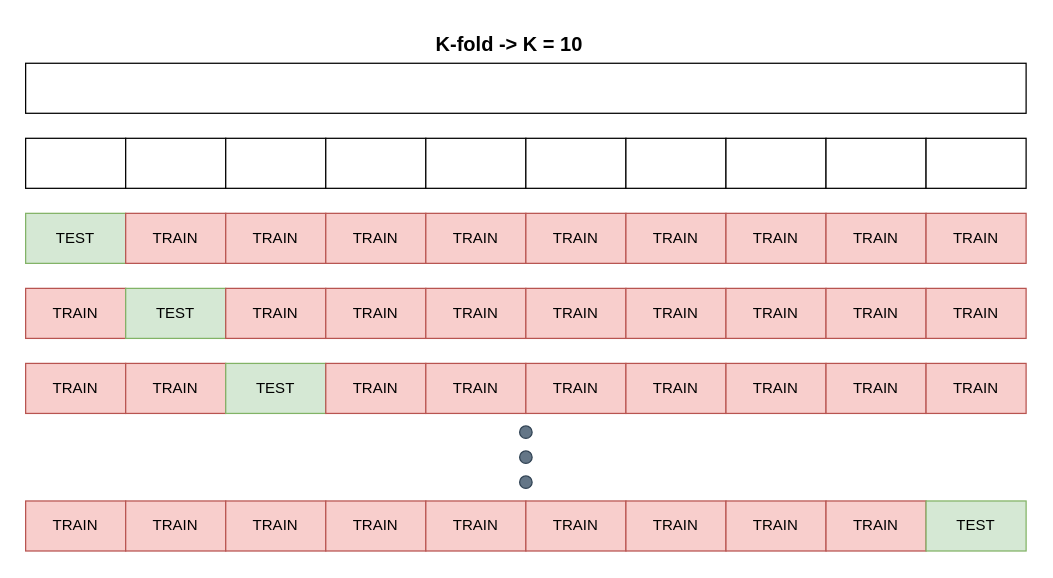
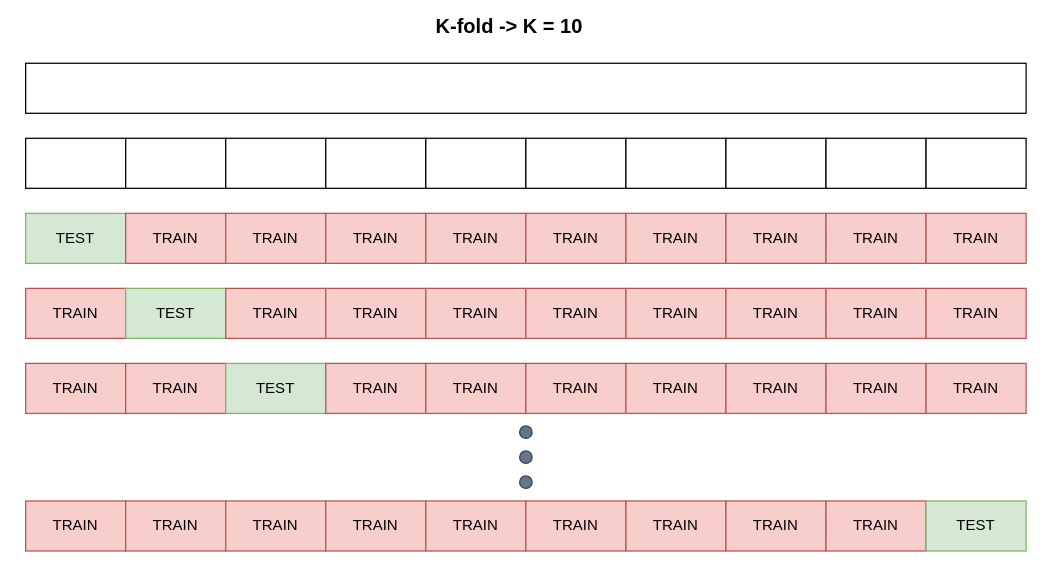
(509, 44) -> (509, 26)
